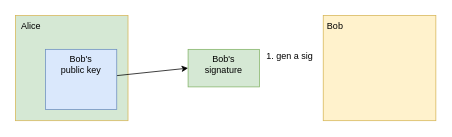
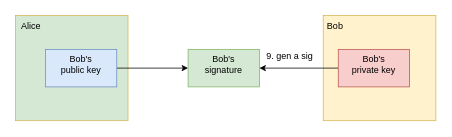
(290, 57) -> (290, 57)
none -> (266, 68)
none -> (374, 68)
(81, 79) -> (81, 68)
